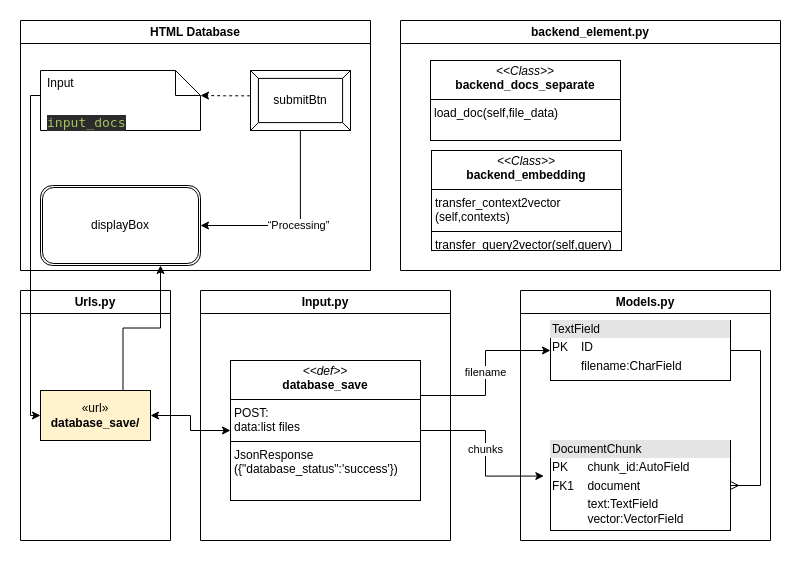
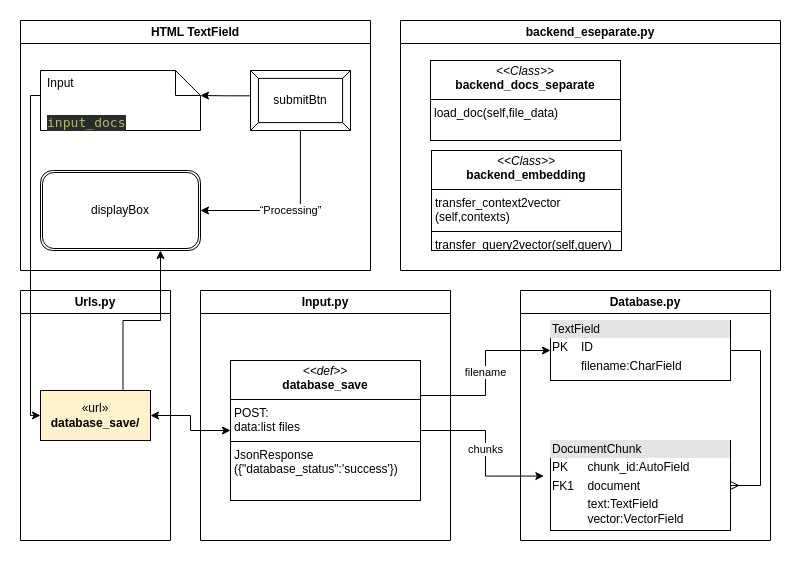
(196, 33) -> (196, 33)
(591, 33) -> (591, 33)
(228, 96) -> (228, 96)
(121, 226) -> (121, 211)
(646, 303) -> (646, 303)
